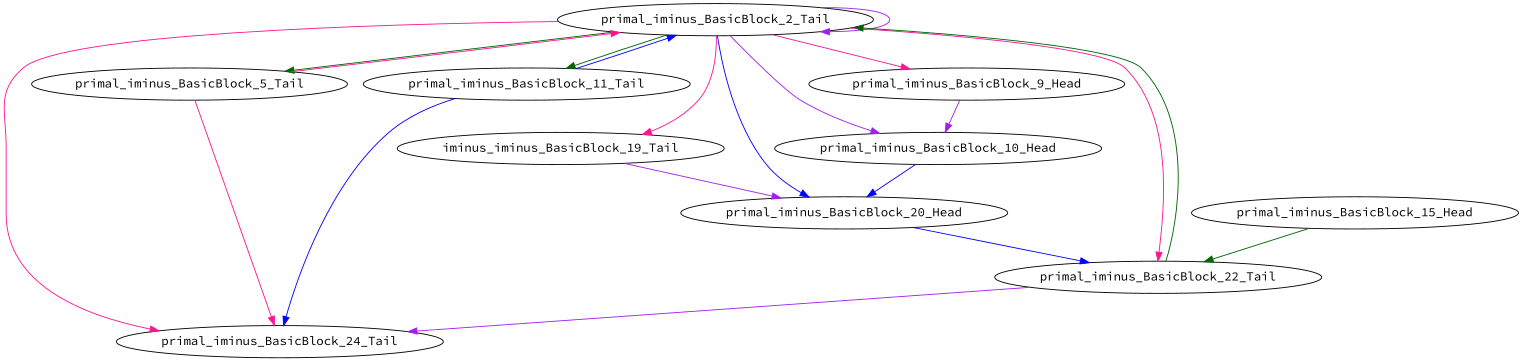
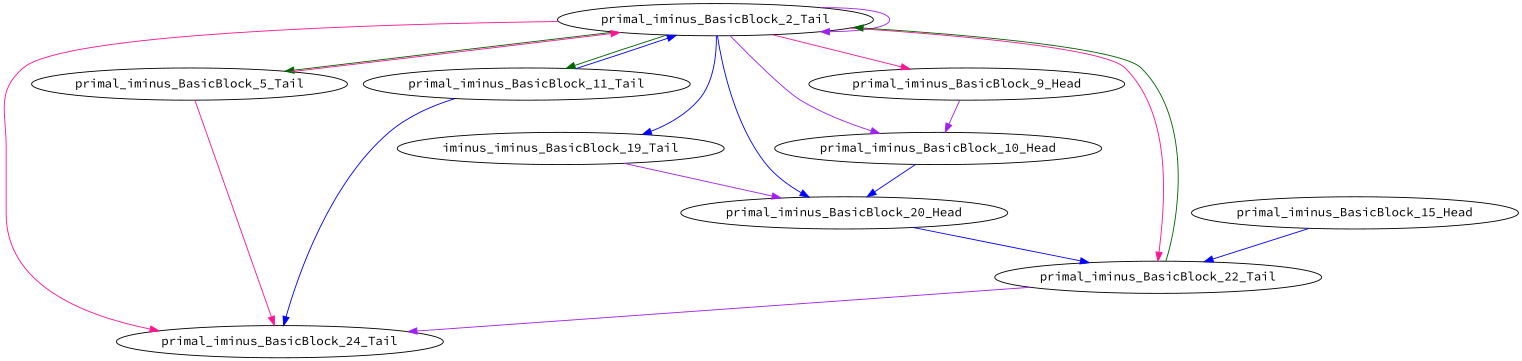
(702, 96) -> (702, 96)
(1261, 244) -> (1261, 244)
